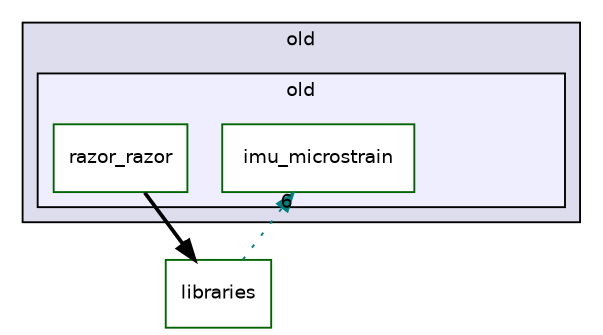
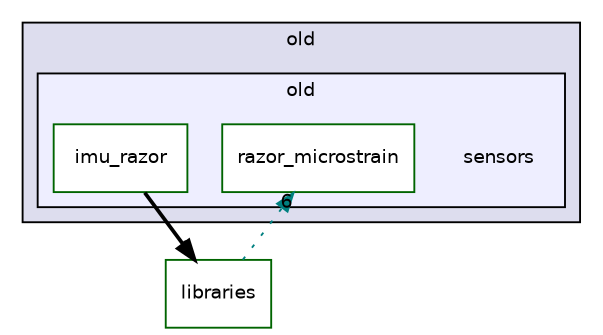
(121, 158) -> (121, 158)
(318, 158) -> (318, 158)
none -> (499, 158)
